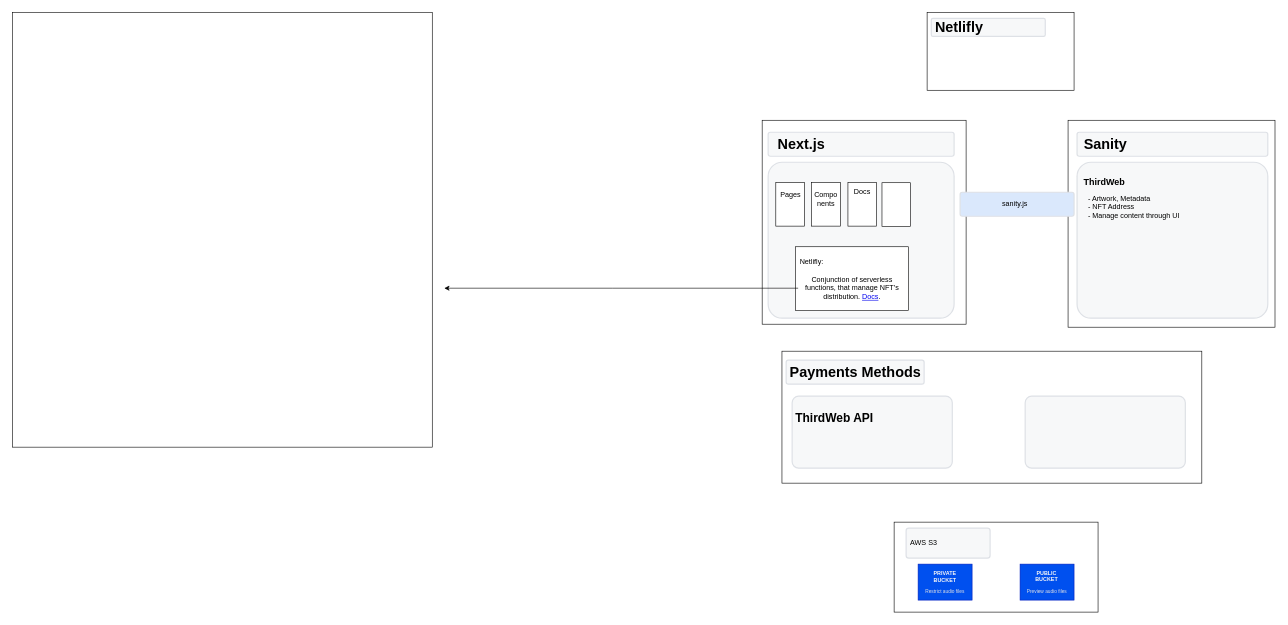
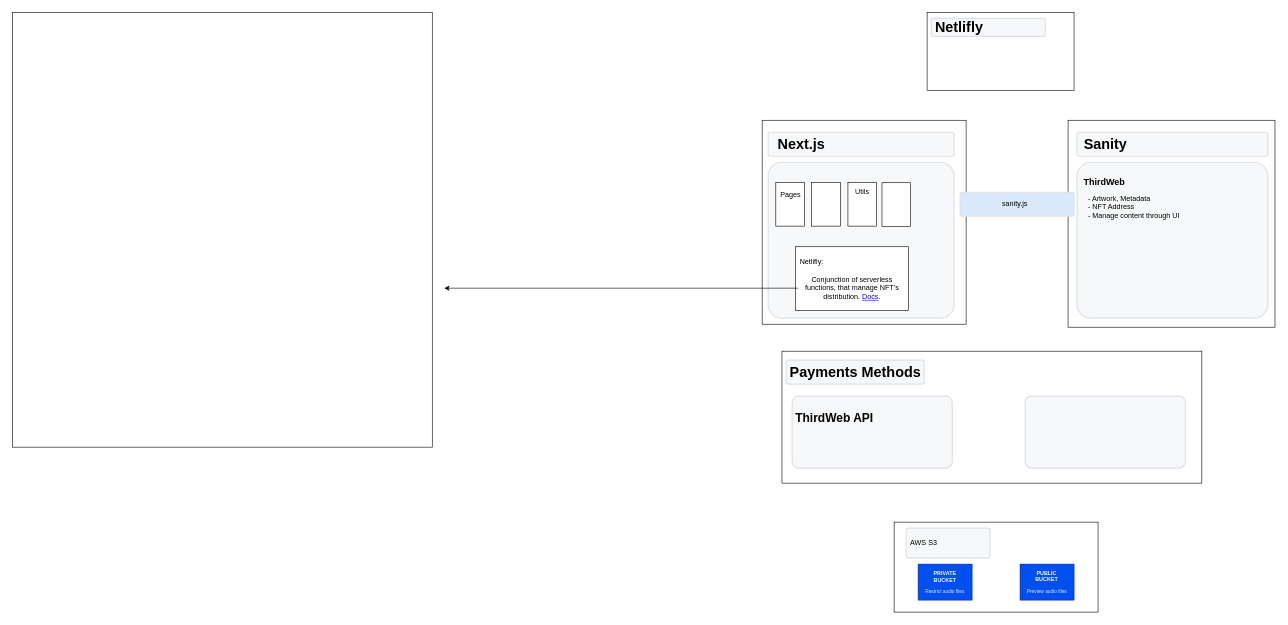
(863, 192) -> (863, 192)
(826, 199) -> none
